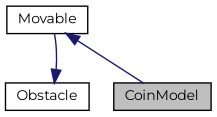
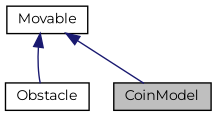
(56, 52) -> (38, 65)
